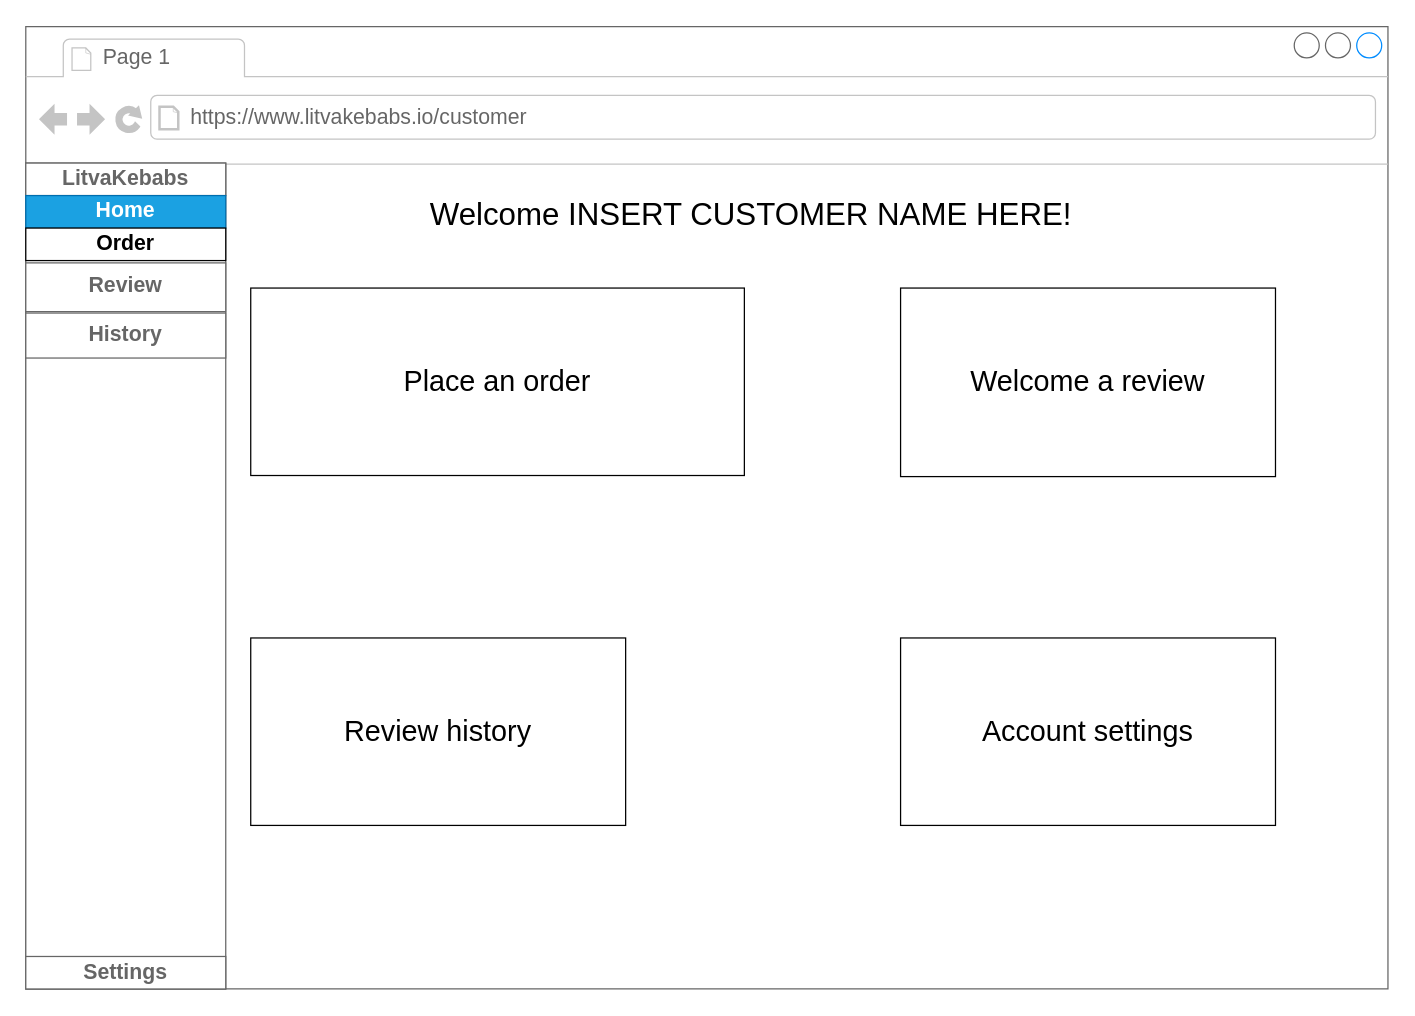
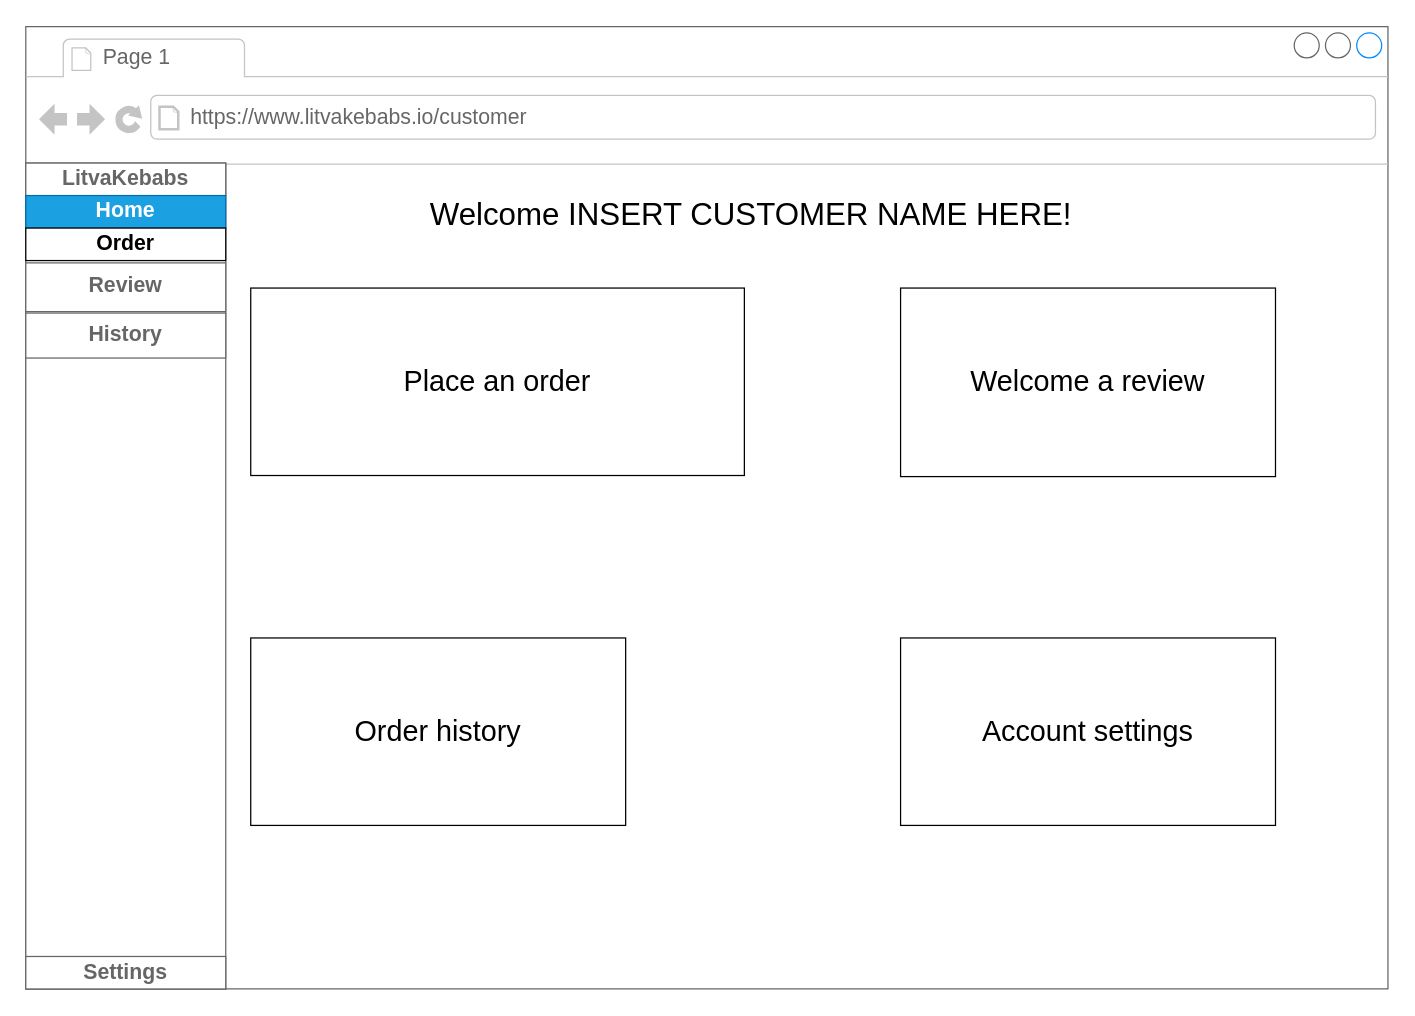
(438, 732) -> (438, 732)
